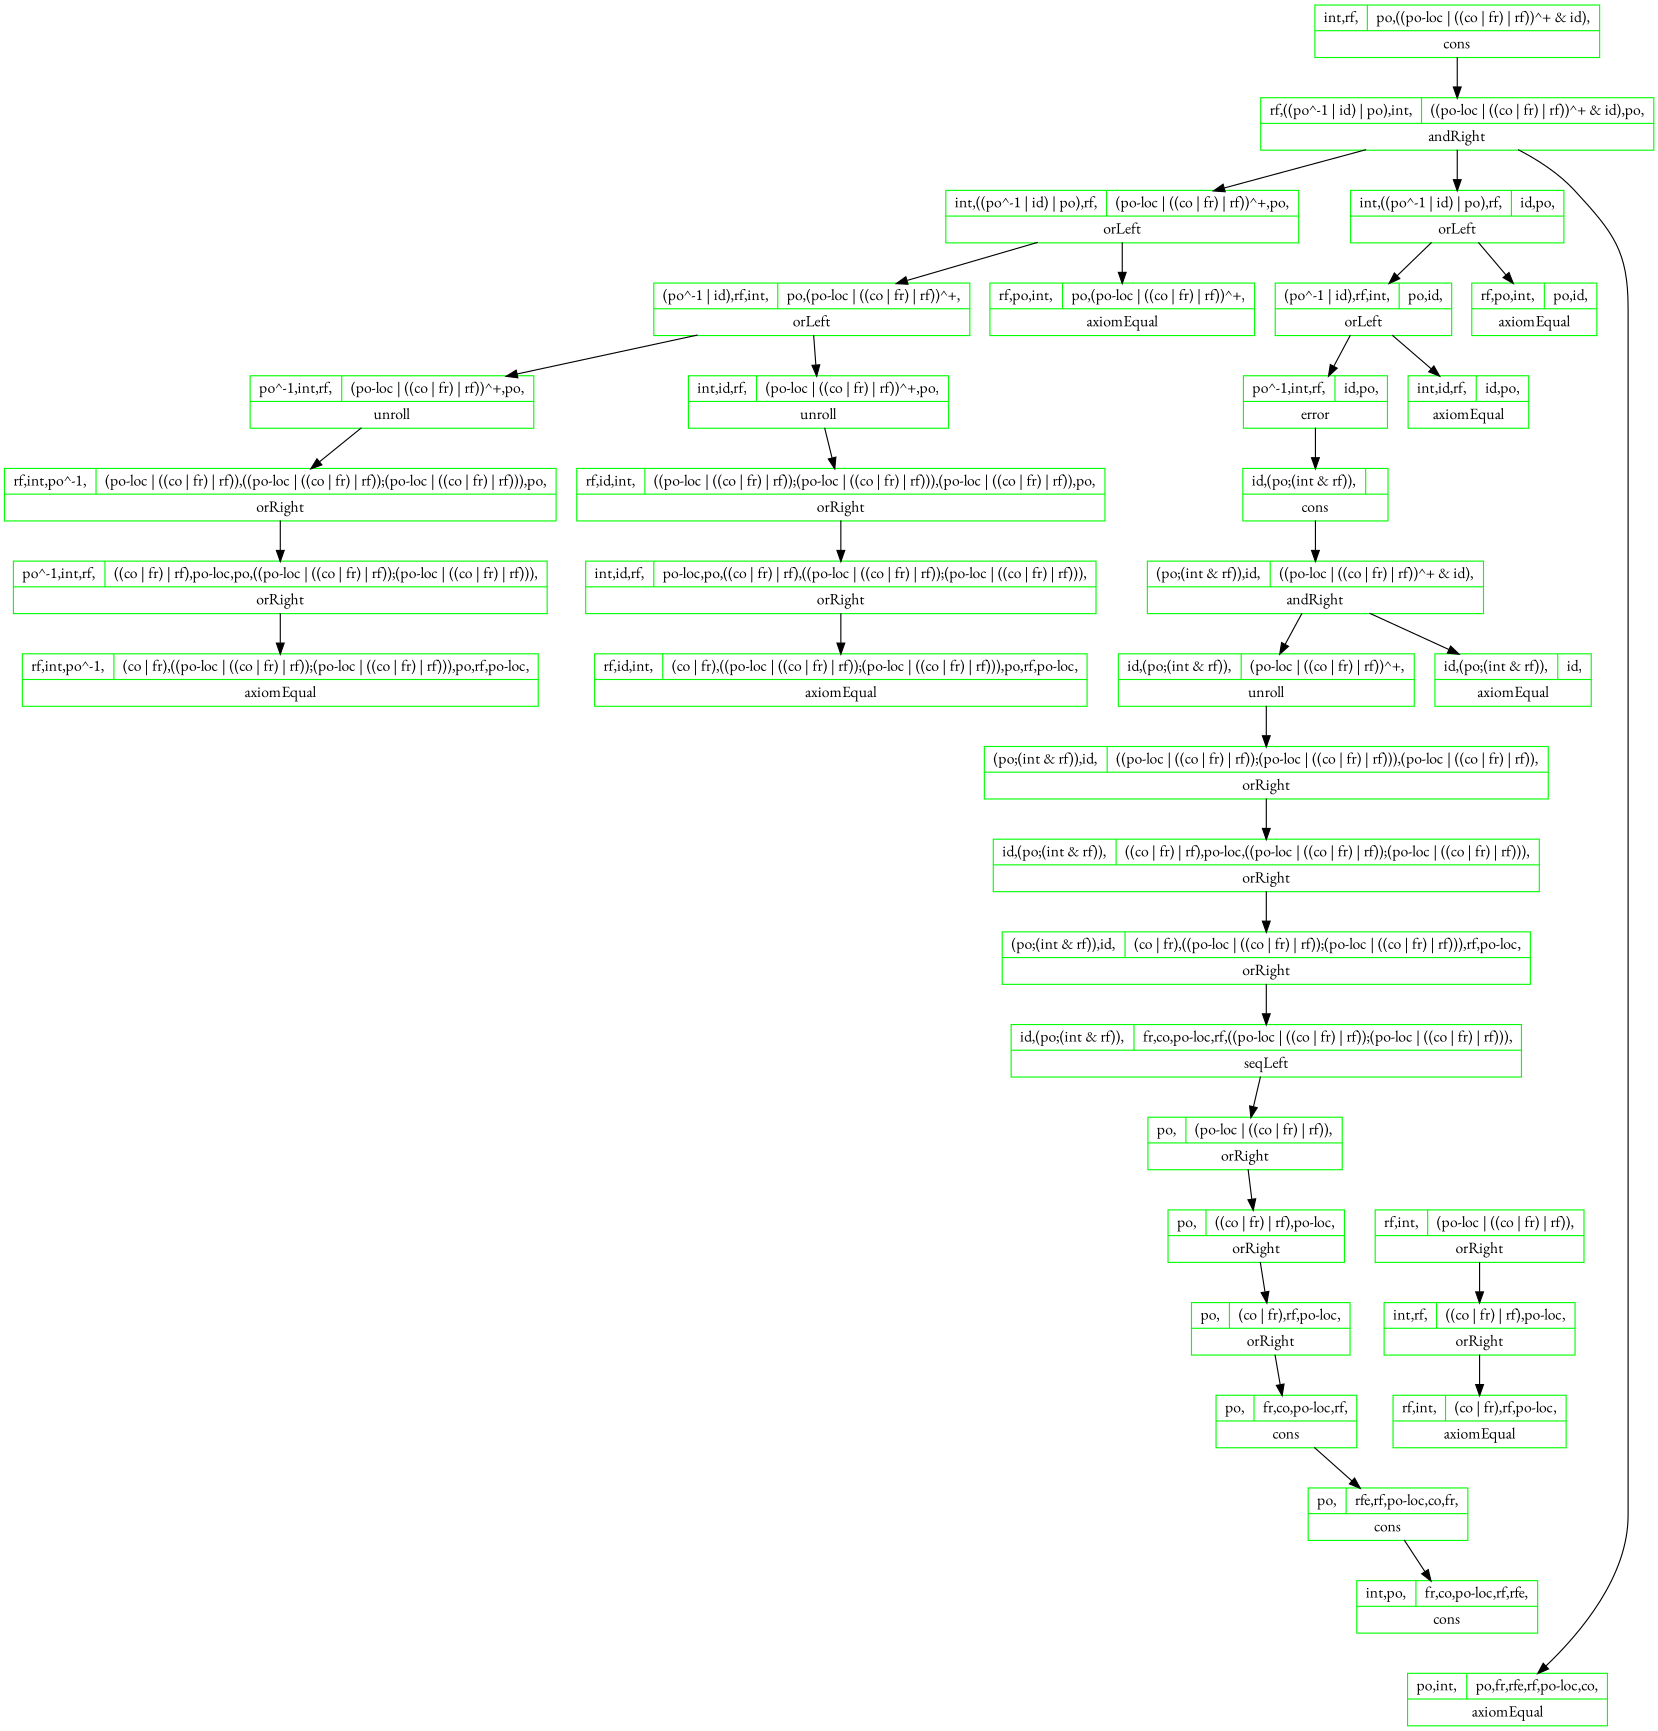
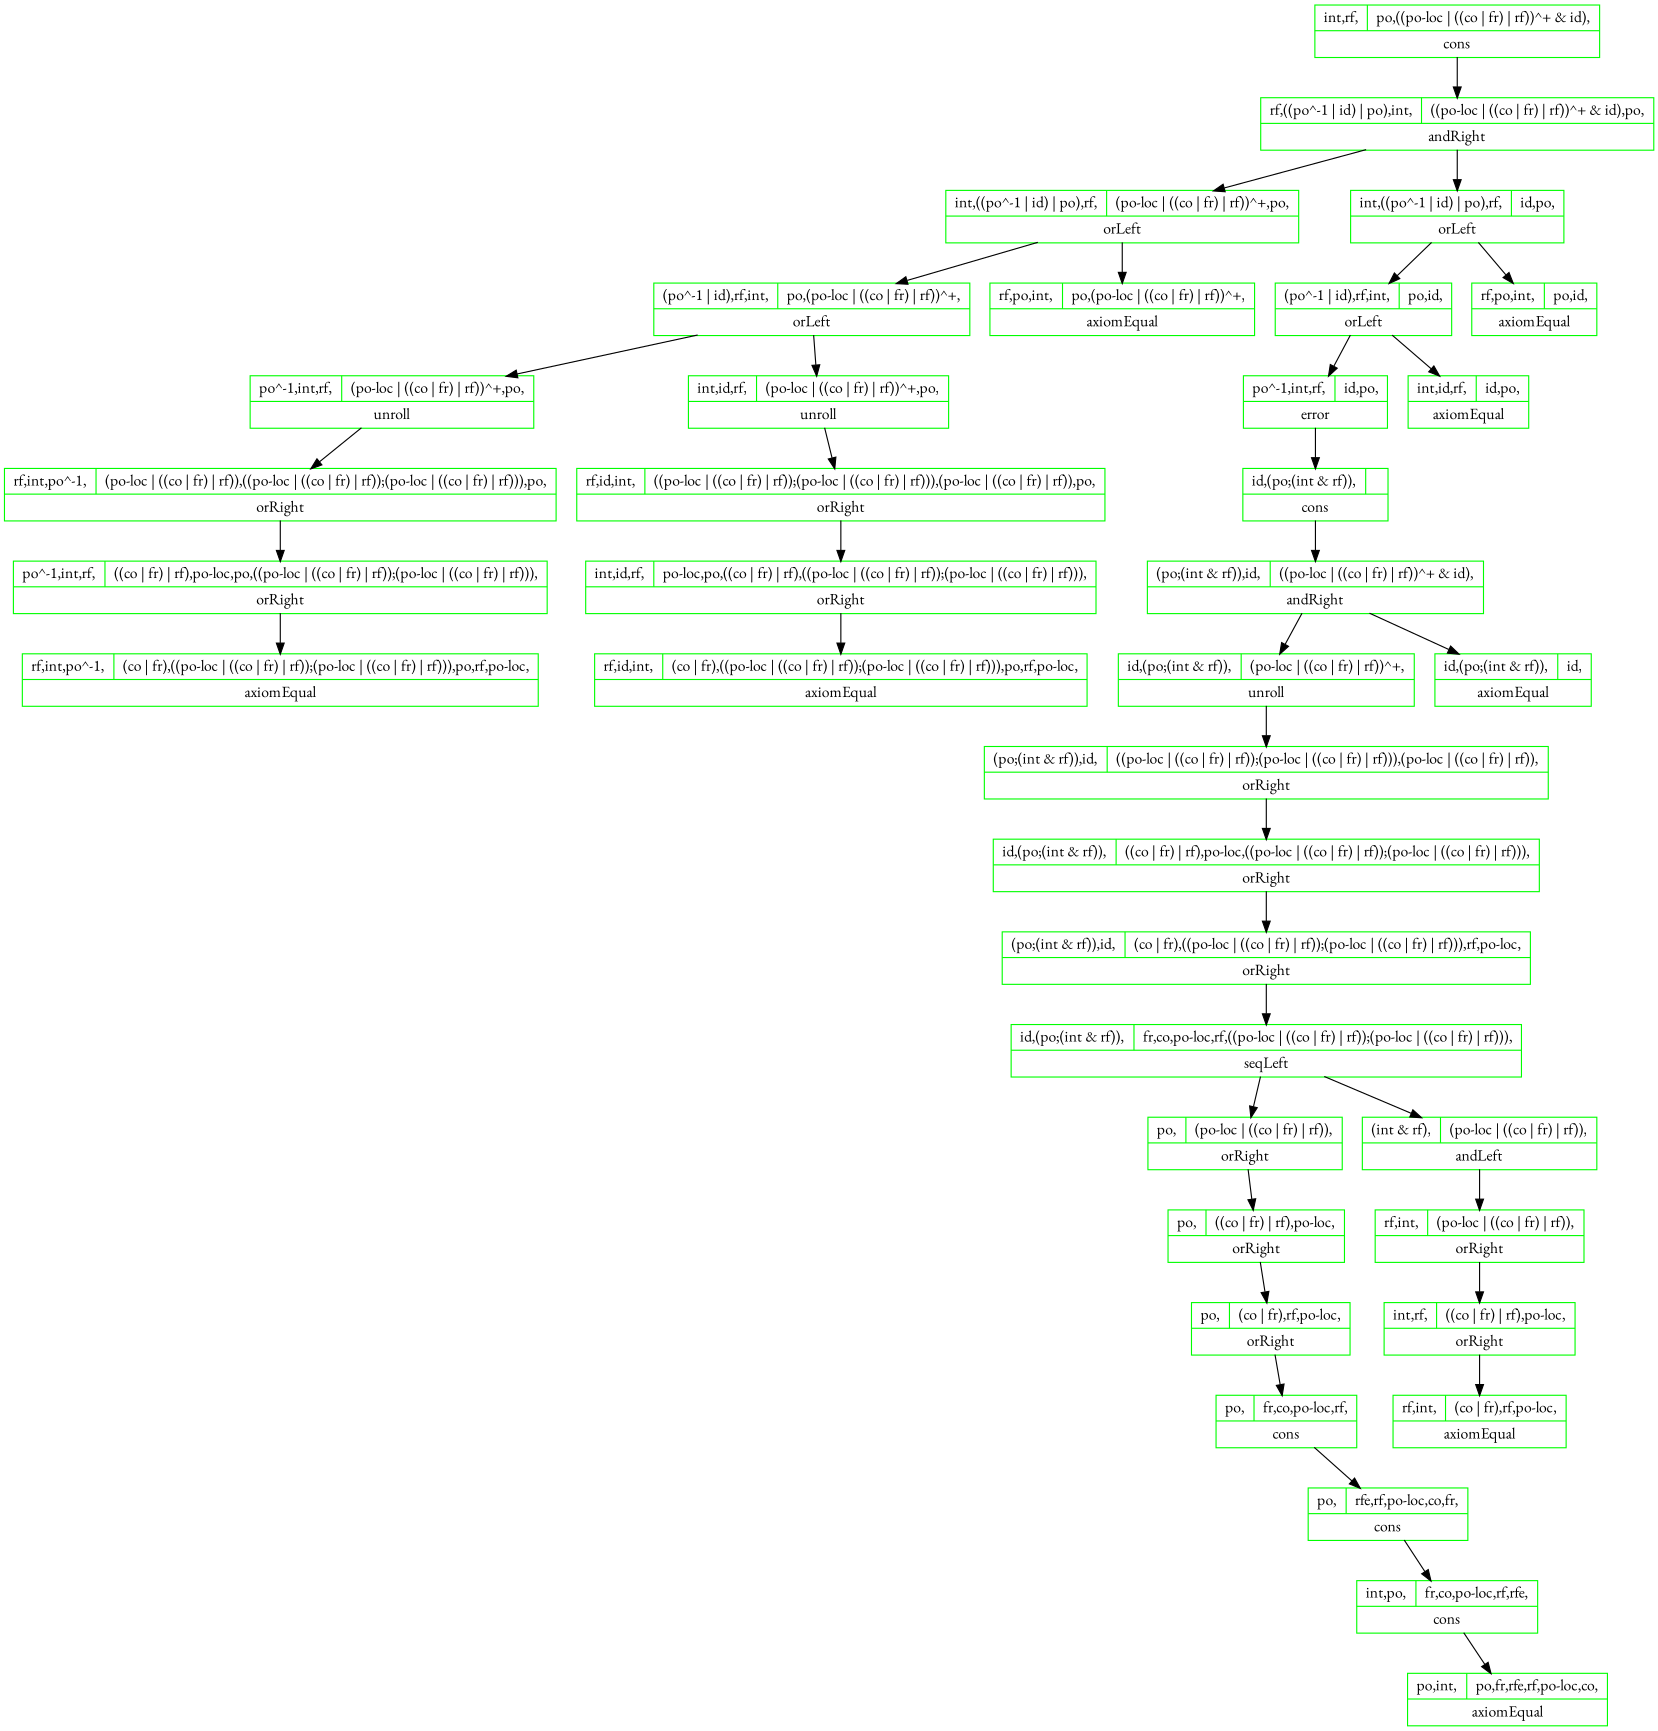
(1628, 898) -> (1474, 1649)
none -> (1480, 1143)
